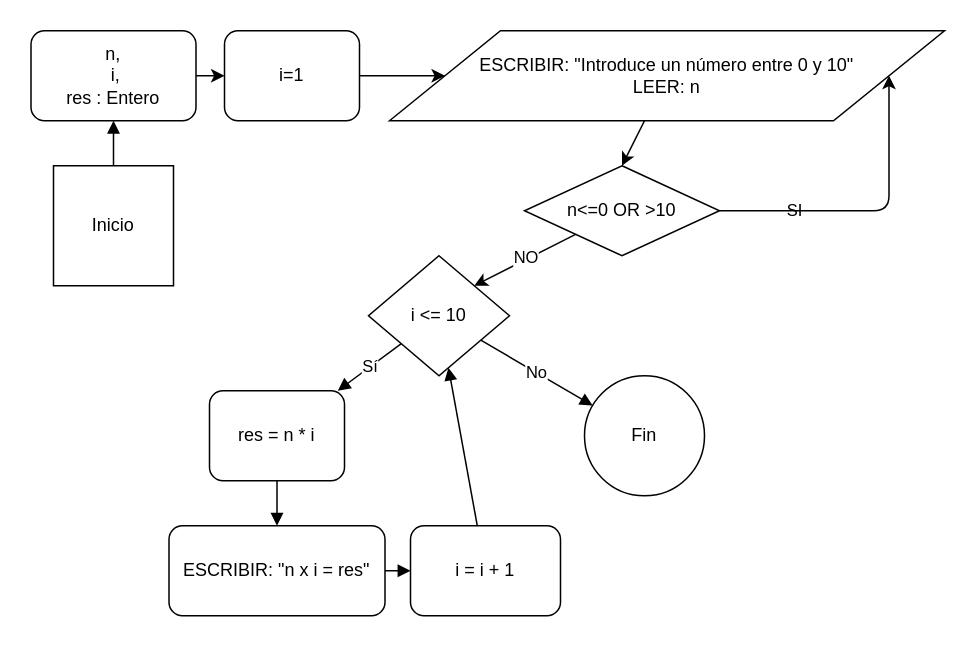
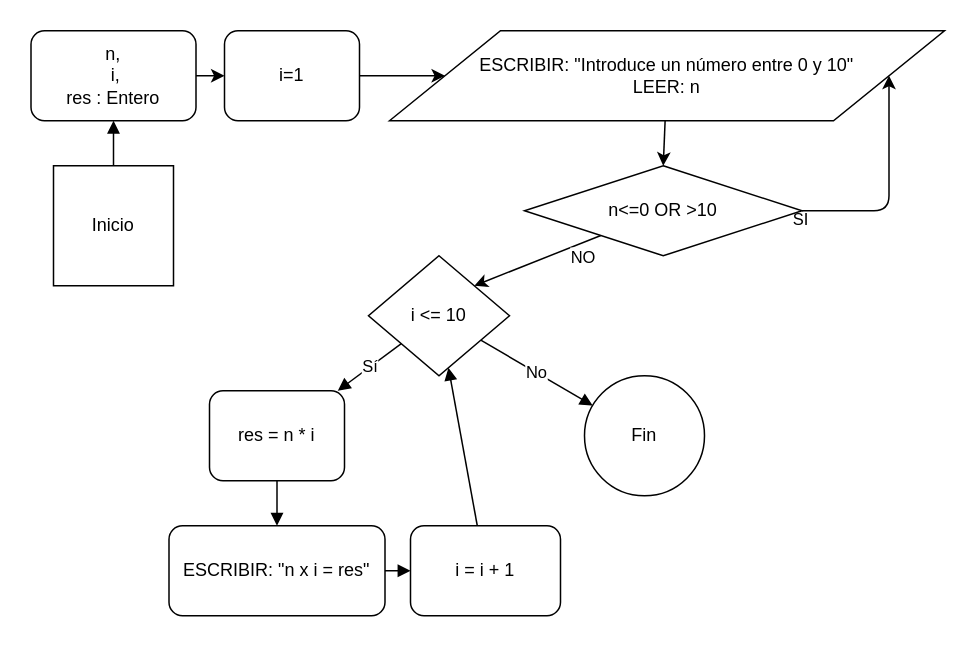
(622, 211) -> (663, 211)
